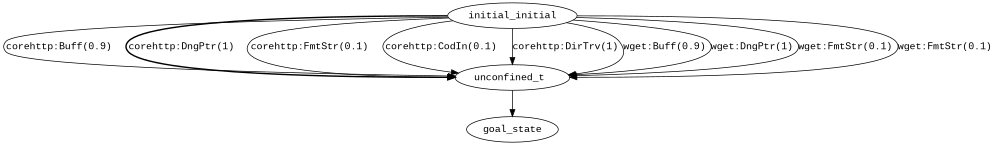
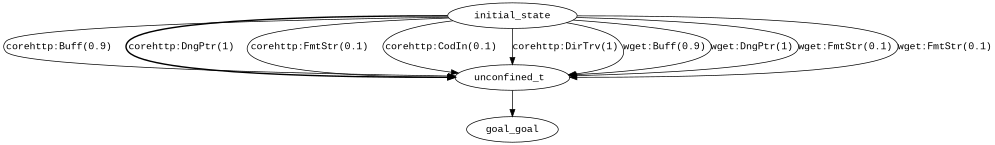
(512, 16) -> (512, 16)
(512, 129) -> (512, 129)
